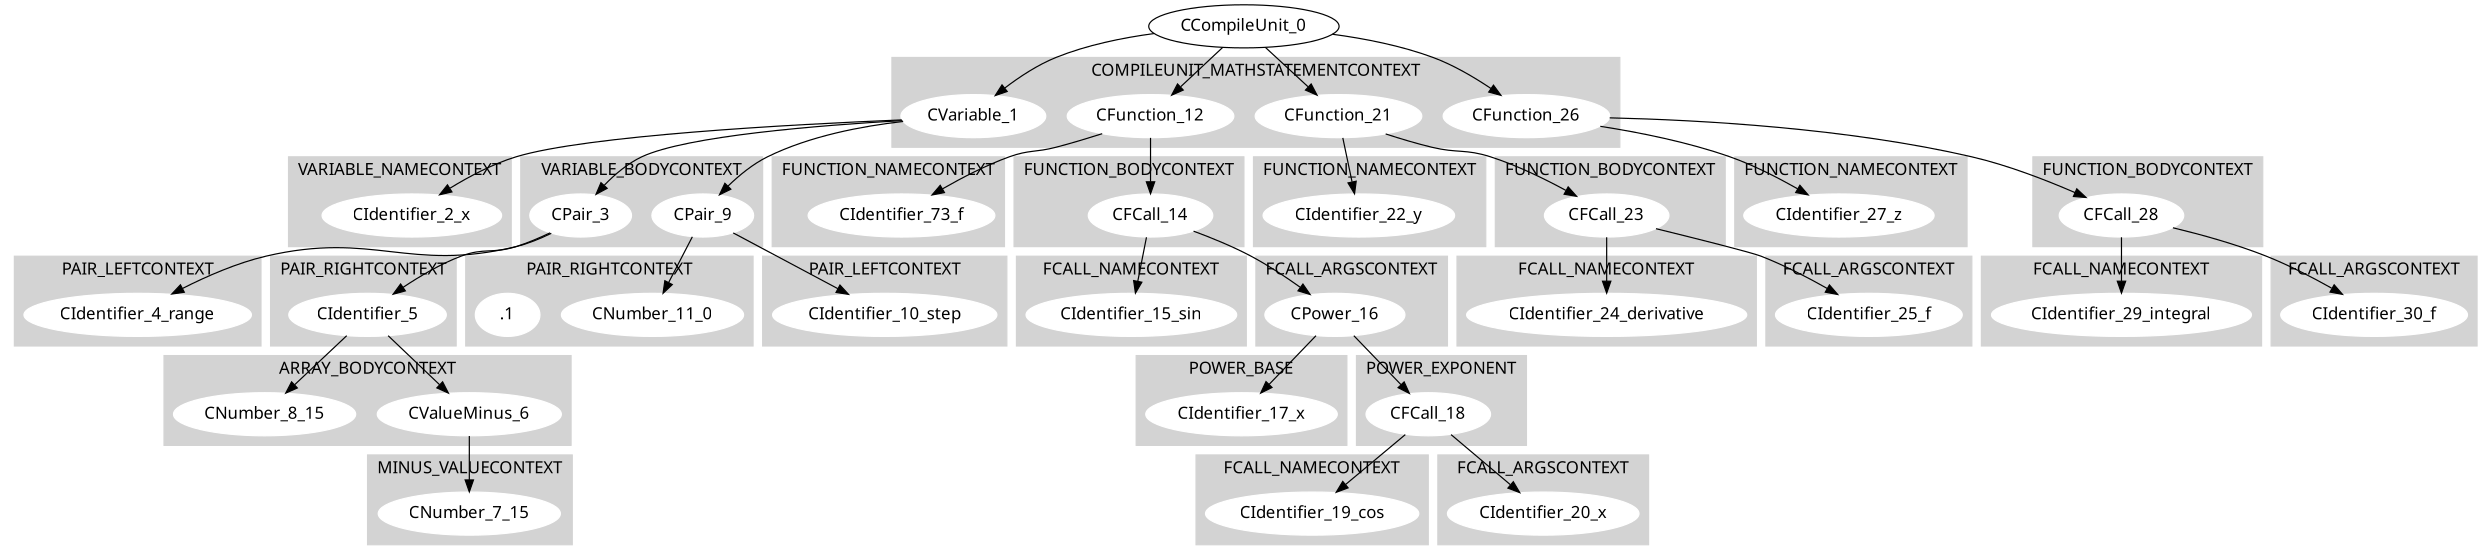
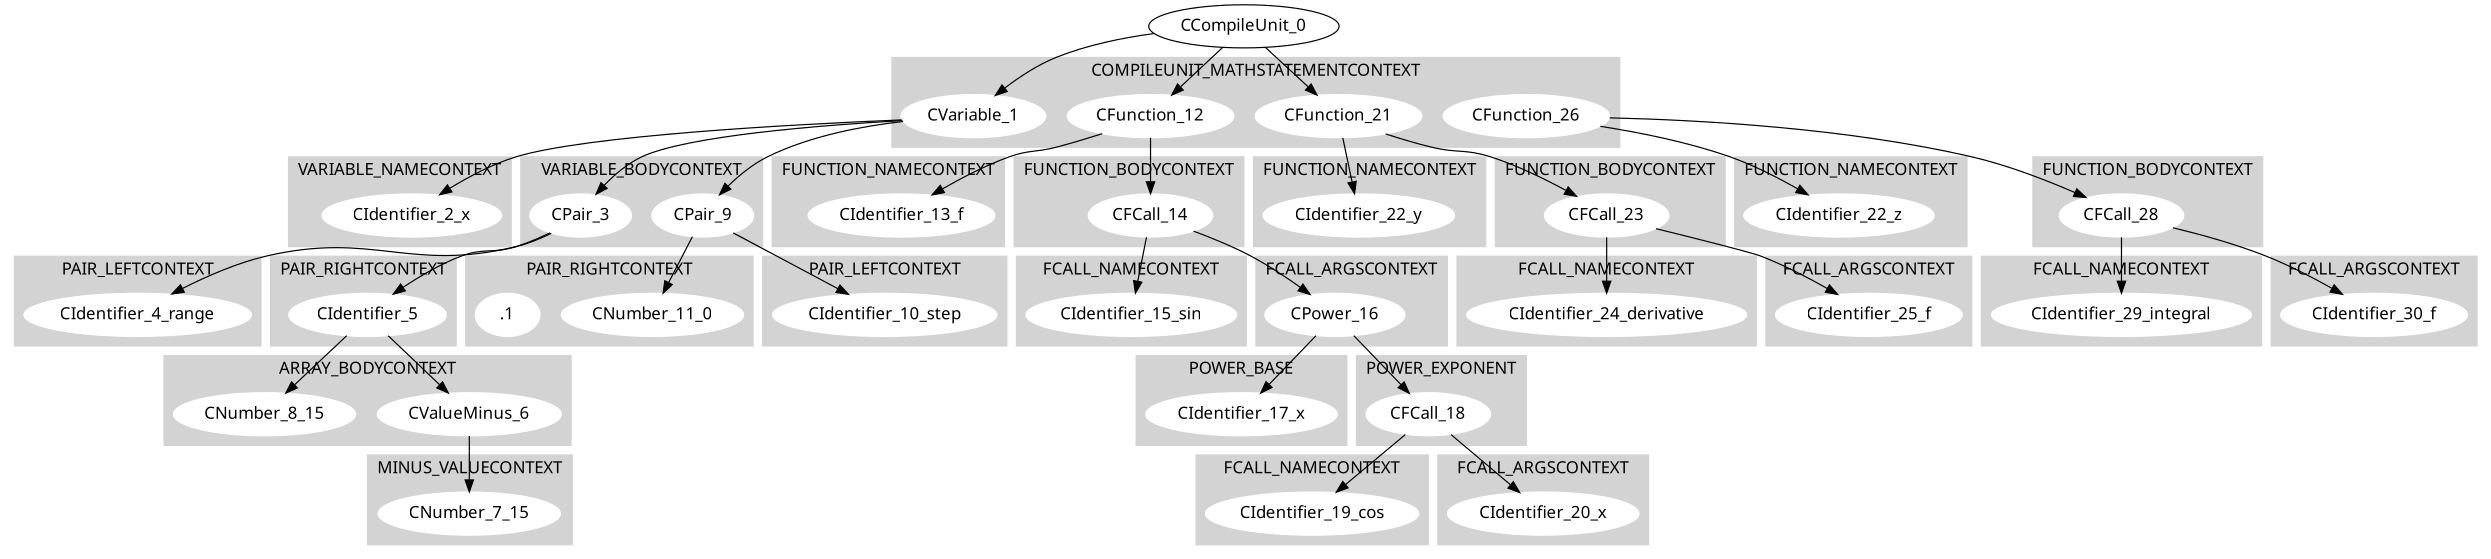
(1407, 49) -> none
(902, 216) -> (902, 216)
(1839, 216) -> (1839, 216)
